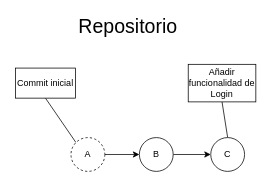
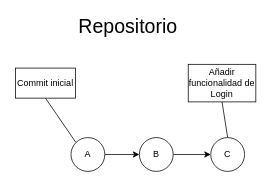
(88, 154) -> (88, 154)
